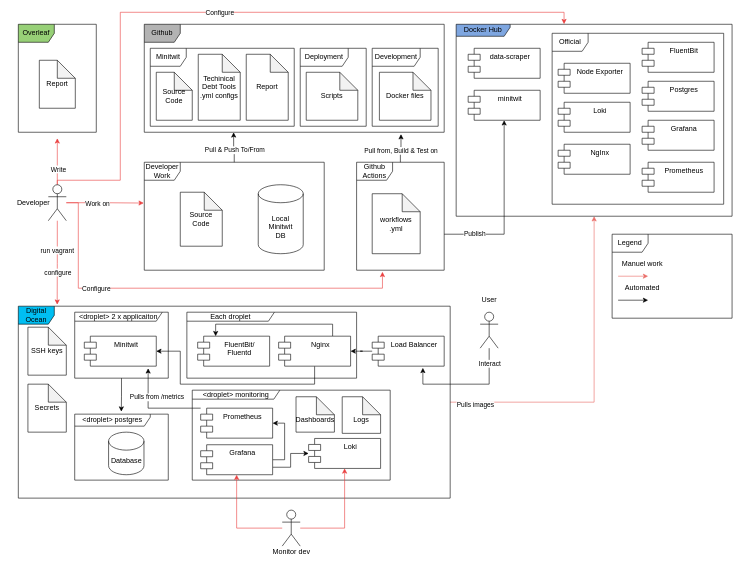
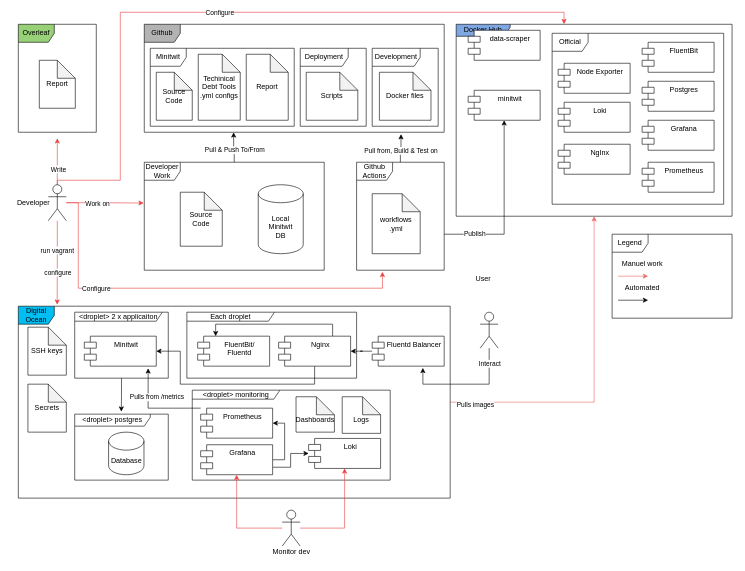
(504, 63) -> (504, 45)
(489, 300) -> (483, 279)
(414, 344) -> (414, 344)
